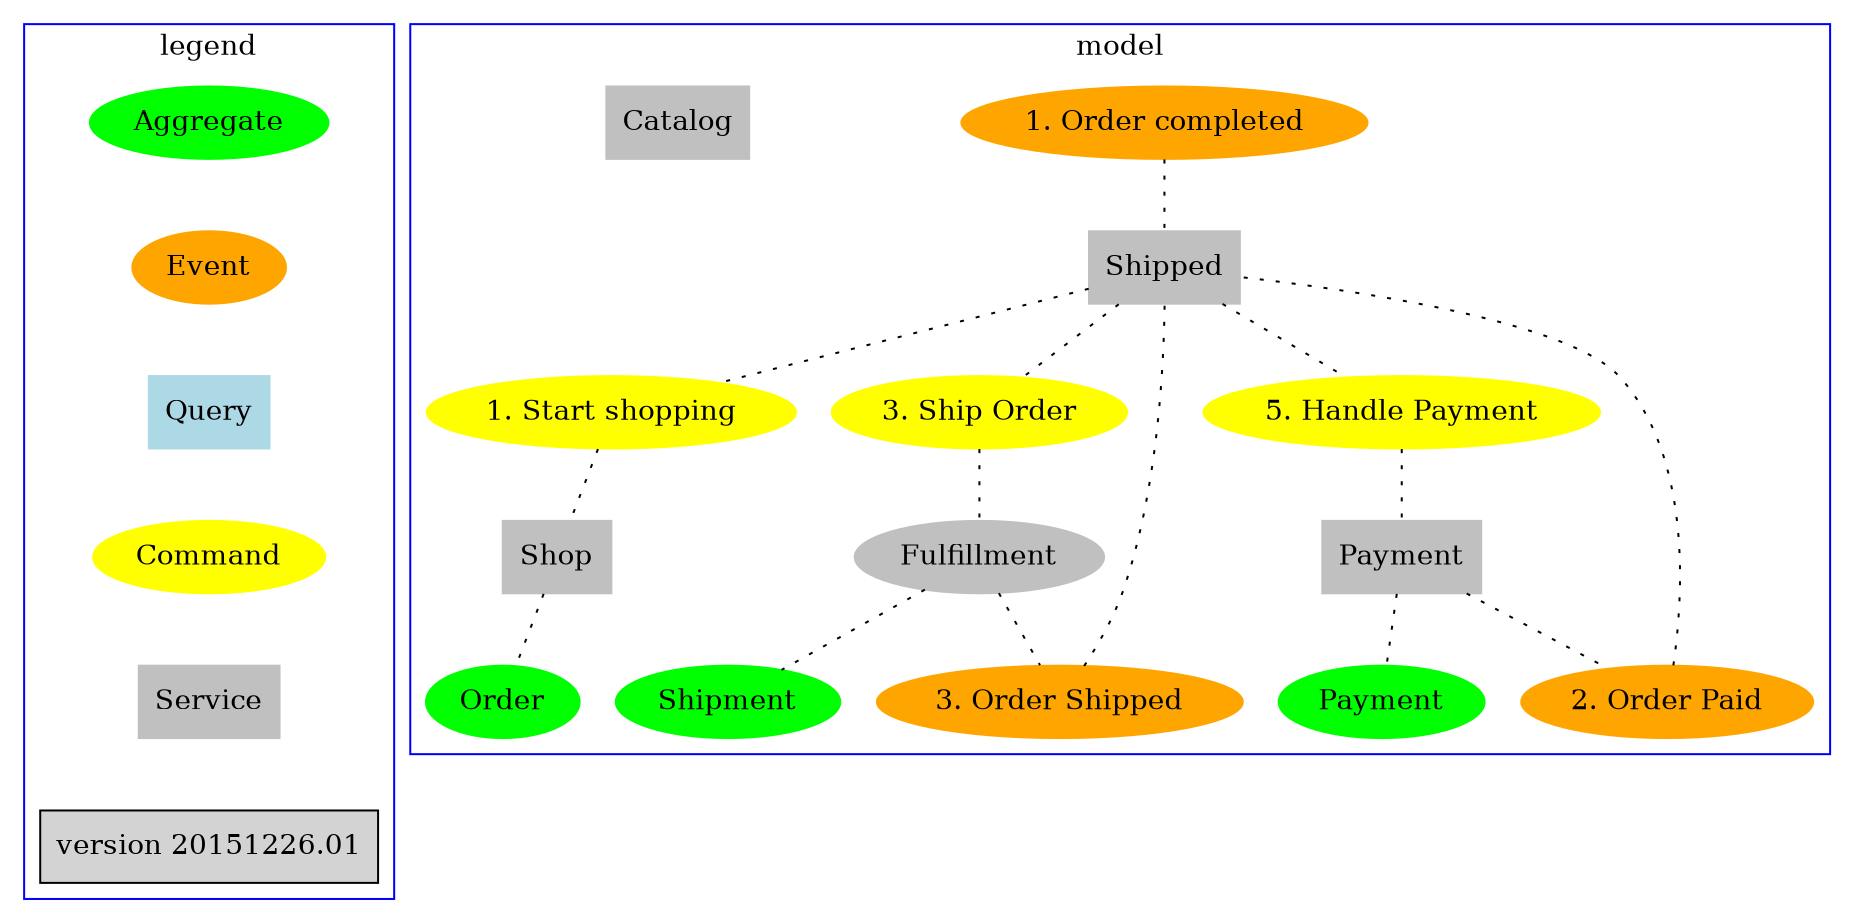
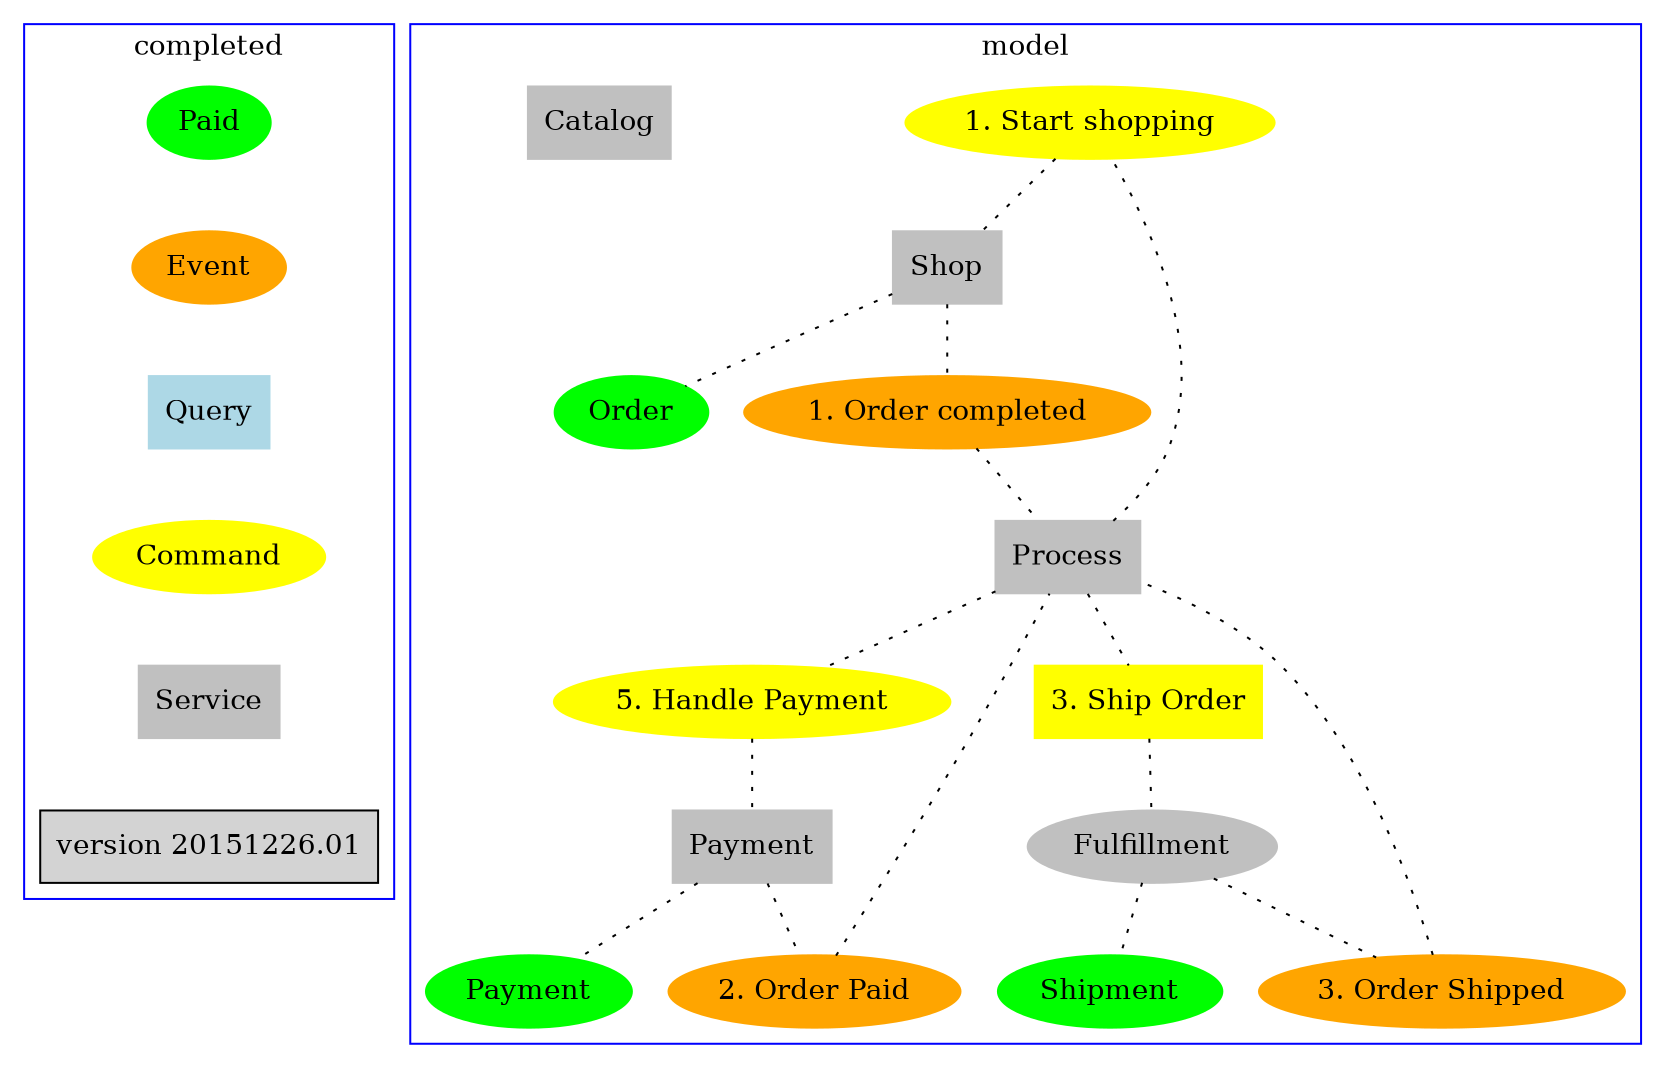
(209, 47) -> (209, 47)
(209, 123) -> (209, 123)
(1164, 267) -> (1068, 557)
none -> (947, 340)
(979, 412) -> (1148, 702)
